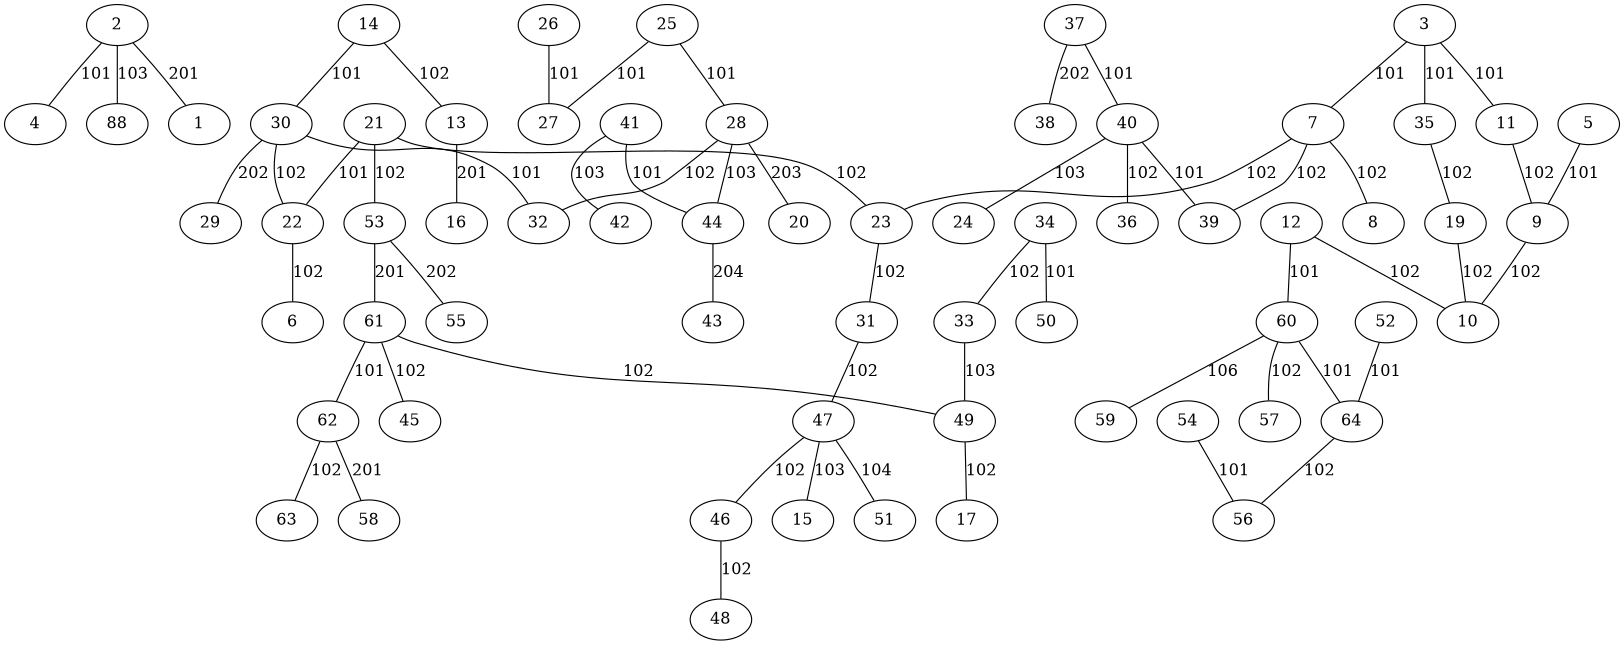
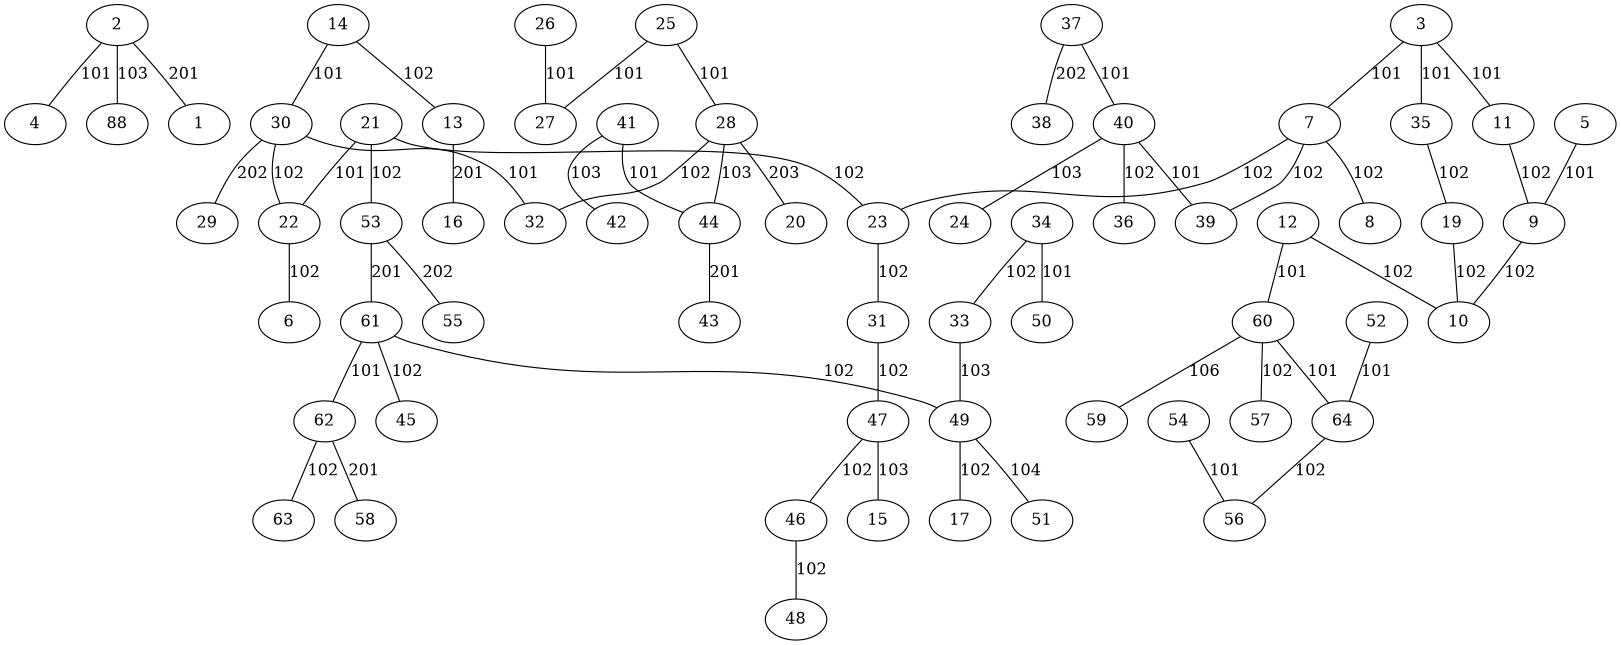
(729, 273) -> (725, 273)
(856, 470) -> (1003, 470)
